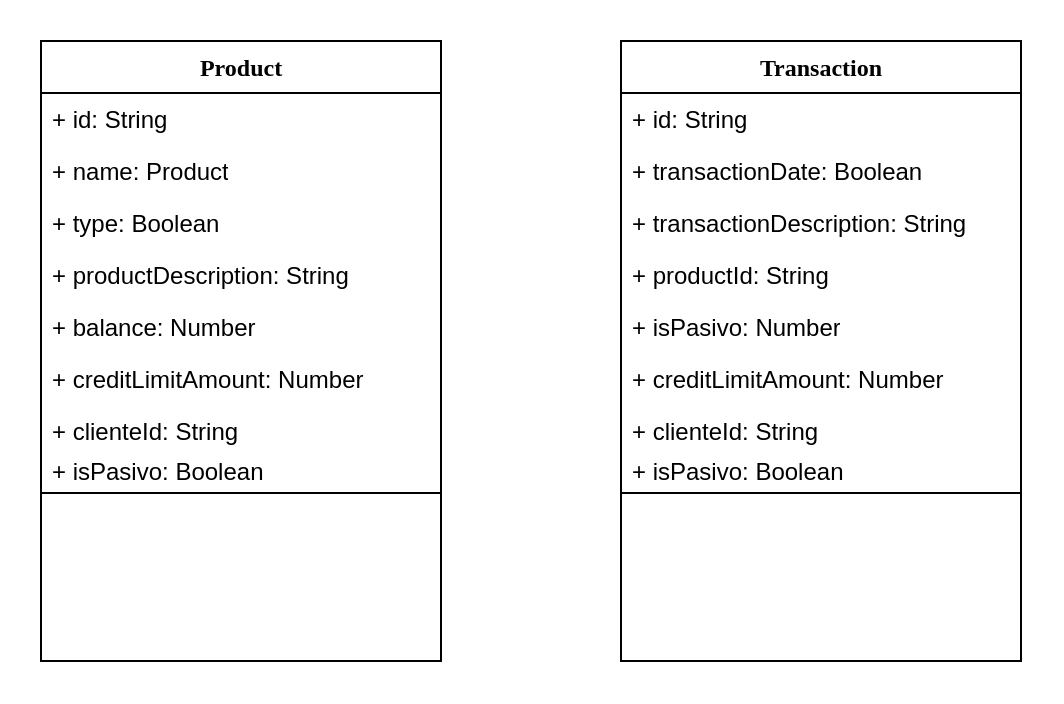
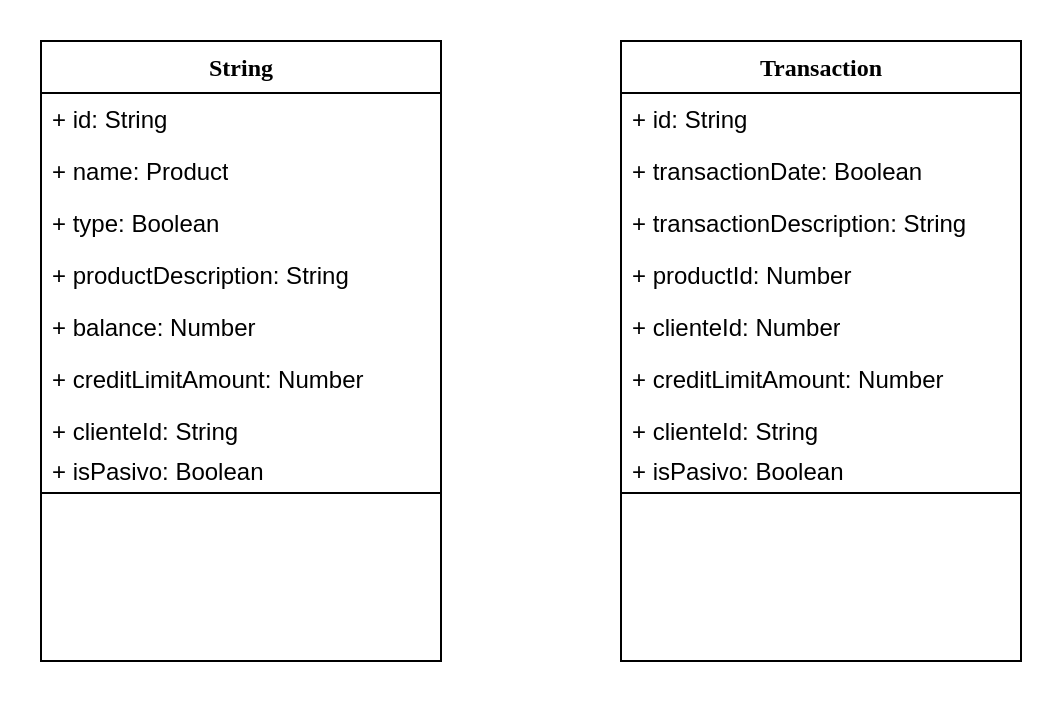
(242, 69) -> (242, 69)
(751, 277) -> (754, 277)
(741, 329) -> (748, 329)
